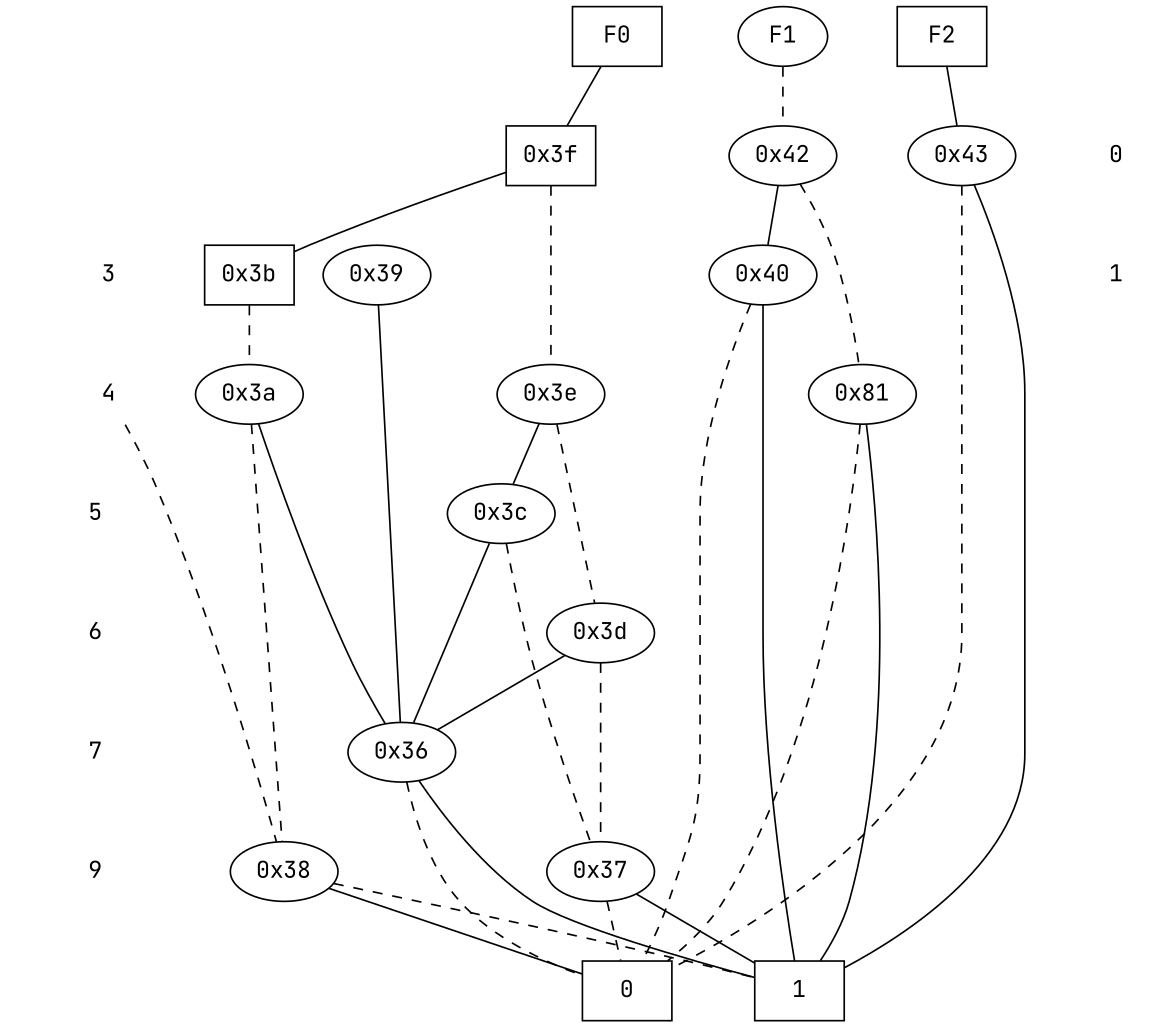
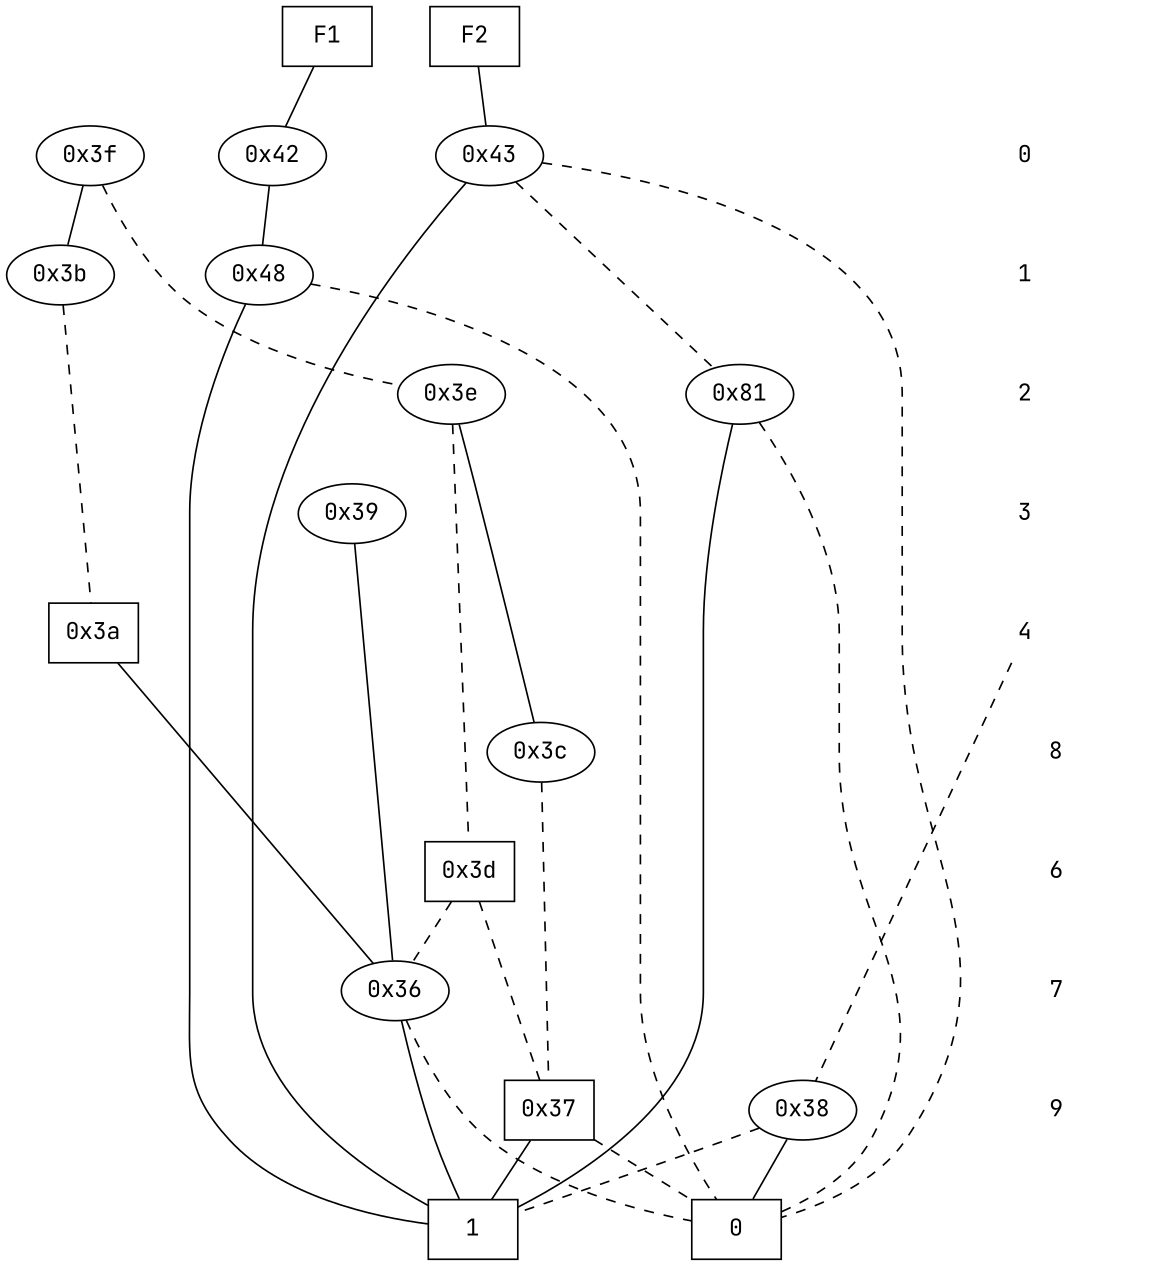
(617, 36) -> none
(783, 36) -> (327, 36)
(783, 96) -> (300, 97)
(551, 156) -> (90, 156)
(839, 271) -> (615, 275)
(249, 275) -> (60, 275)
(763, 275) -> (259, 275)
(249, 394) -> (94, 633)
none -> (1025, 394)
(95, 514) -> (1056, 752)
(267, 633) -> none
(452, 633) -> none
(601, 633) -> (470, 872)
(501, 693) -> (432, 932)
(601, 872) -> (549, 1110)
